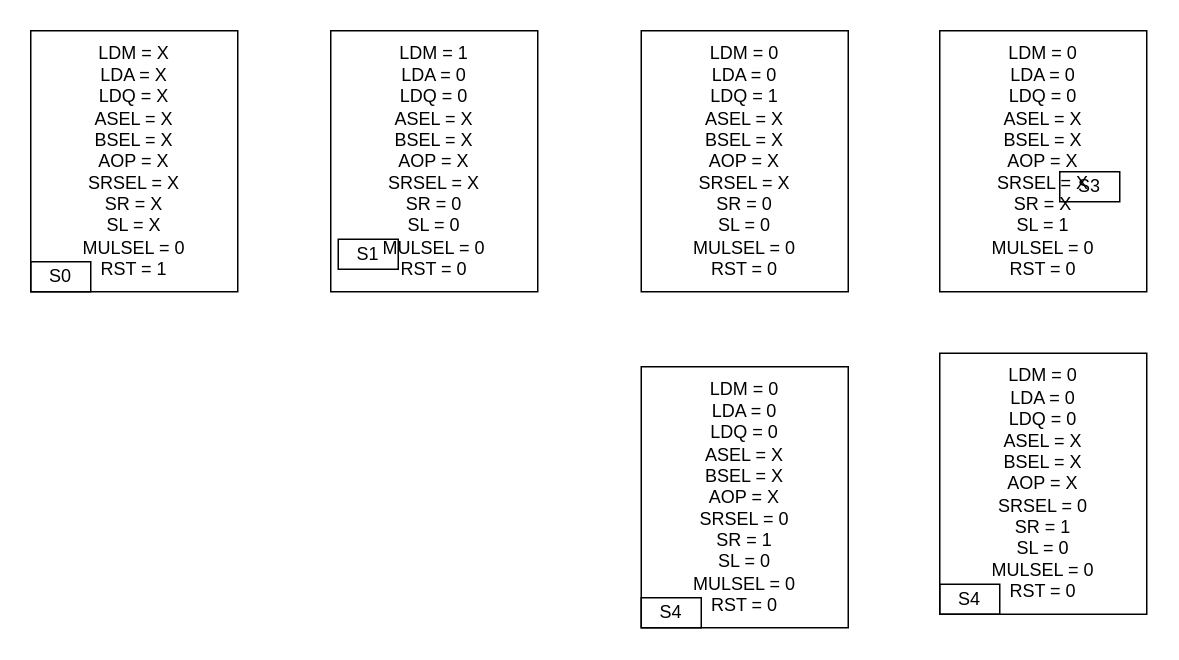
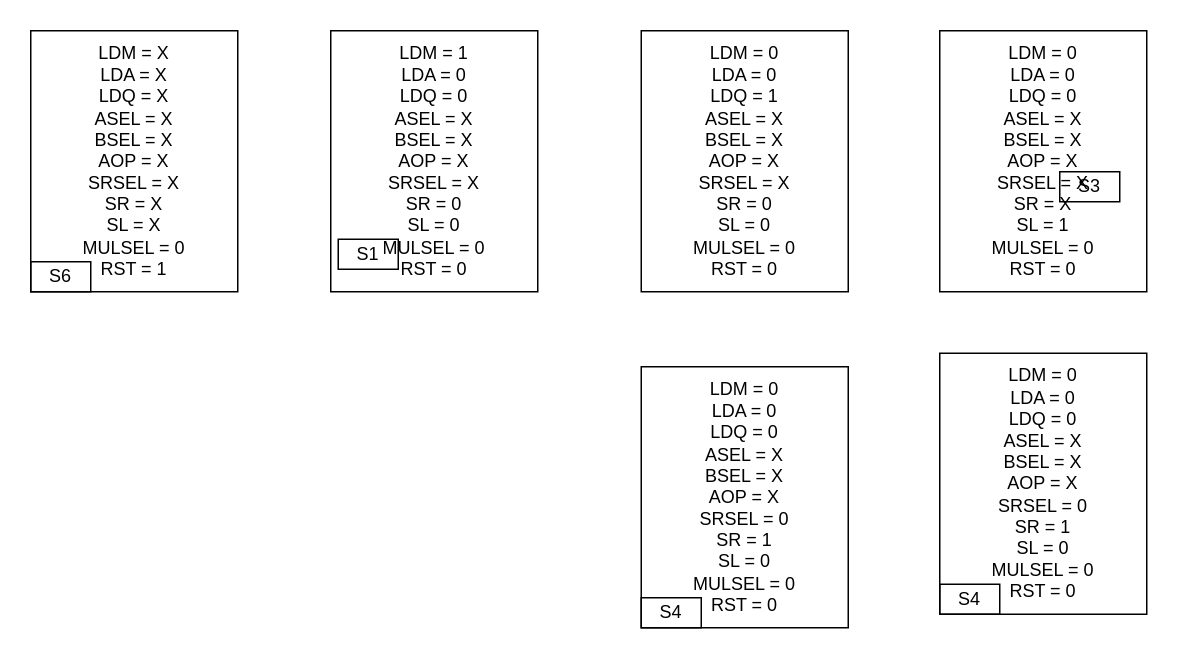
(61, 277) -> (61, 277)
